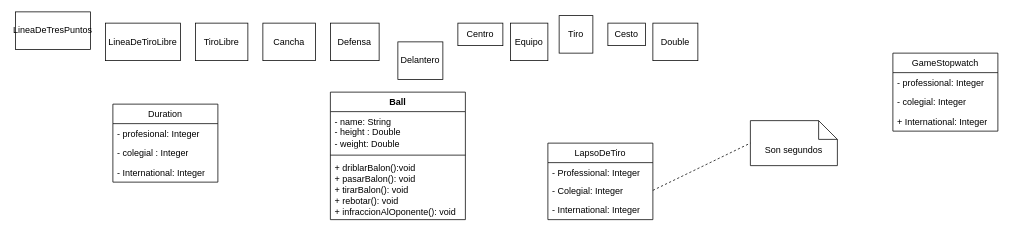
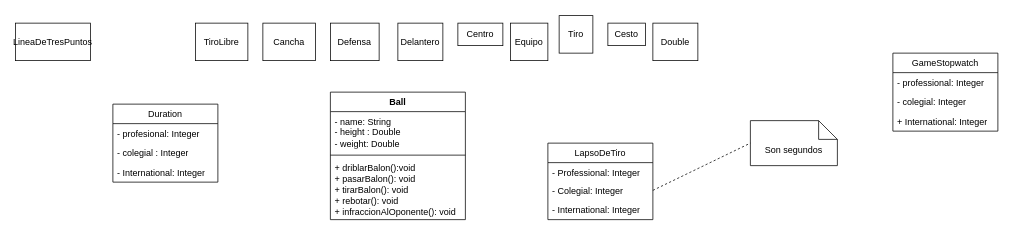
(53, 30) -> (53, 42)
(143, 42) -> none
(420, 60) -> (420, 42)
